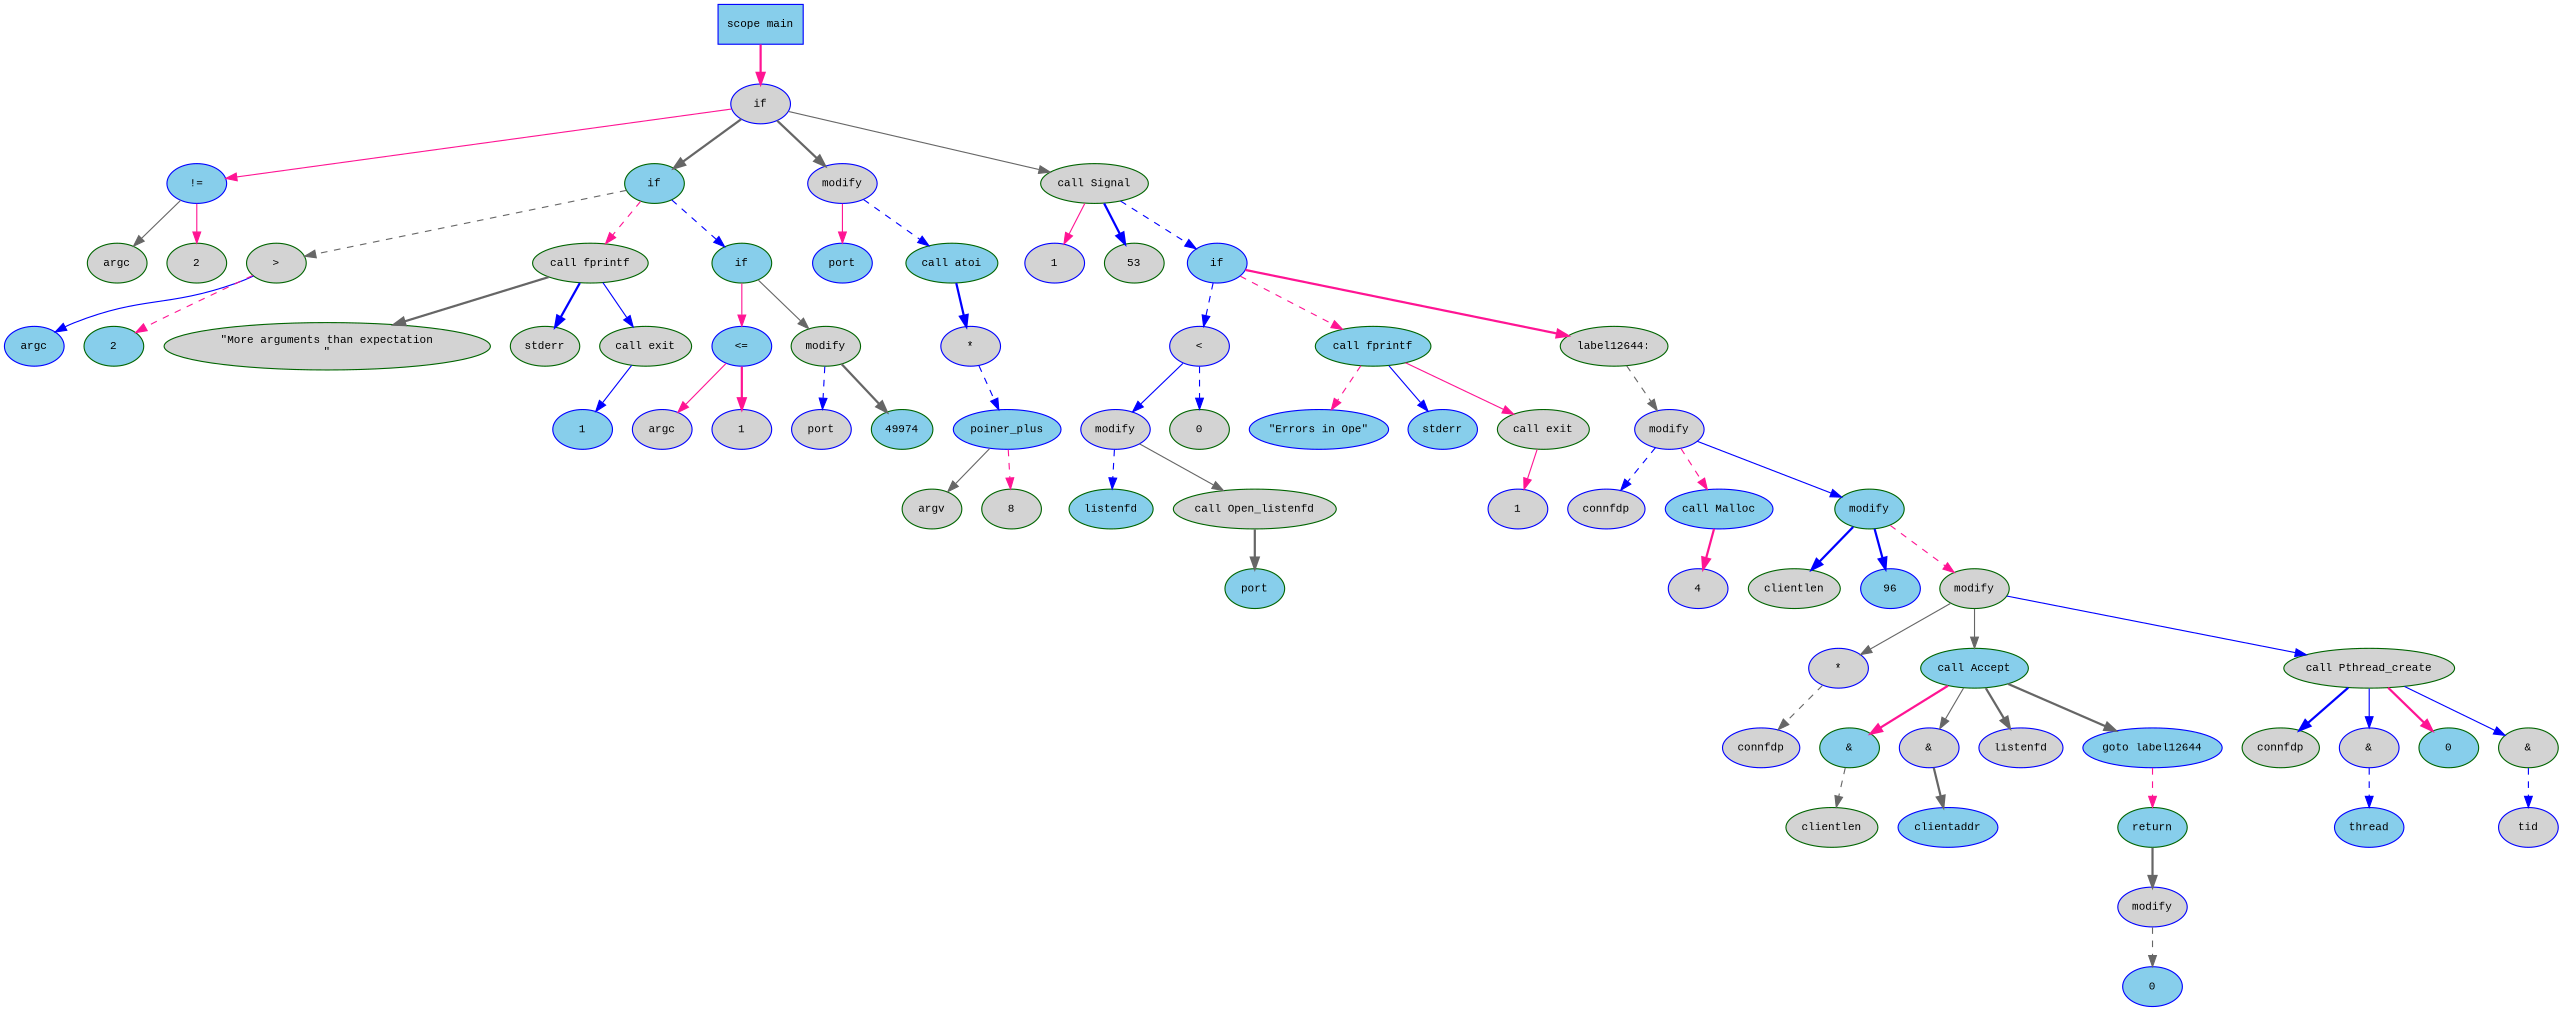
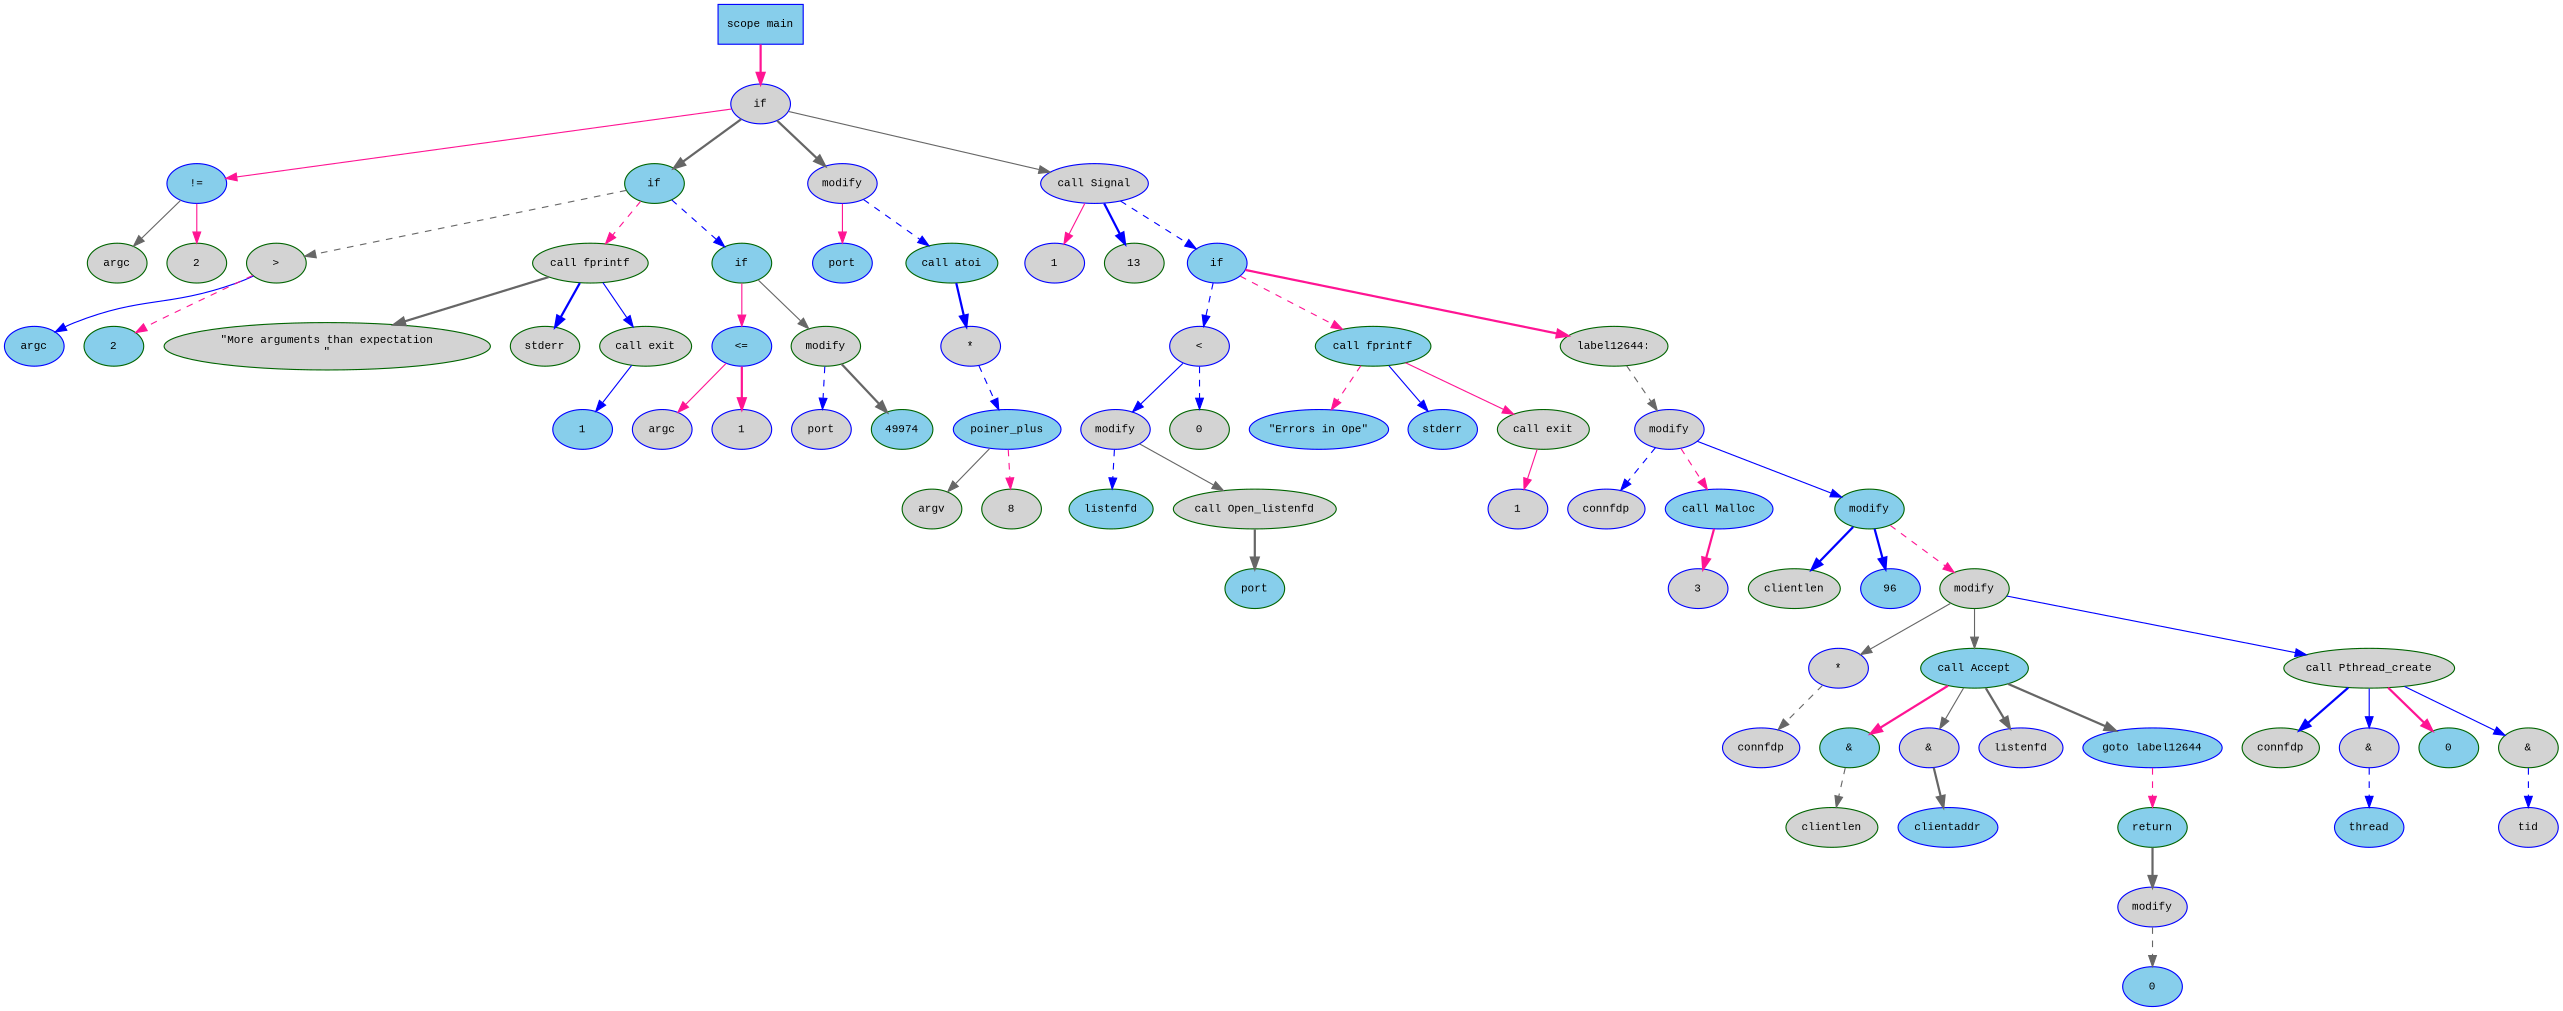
(1094, 184) -> (1094, 184)
(1134, 263) -> (1134, 263)
(1698, 589) -> (1698, 589)
